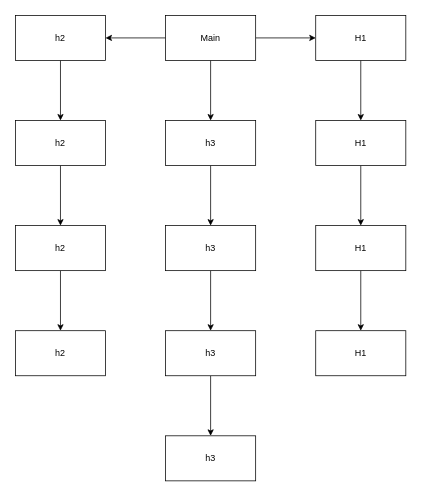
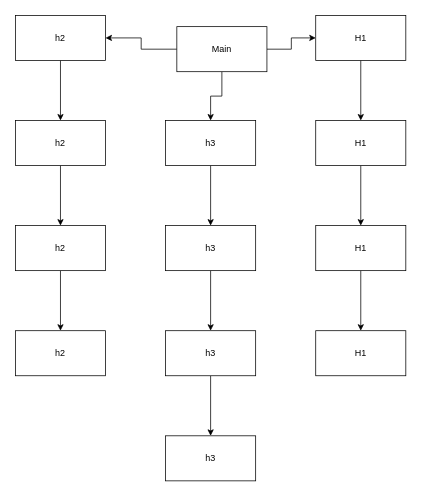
(210, 38) -> (222, 49)
